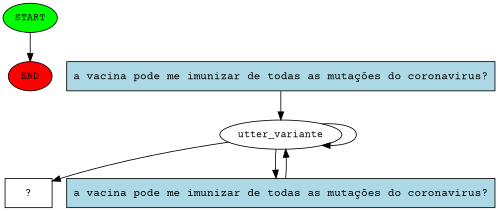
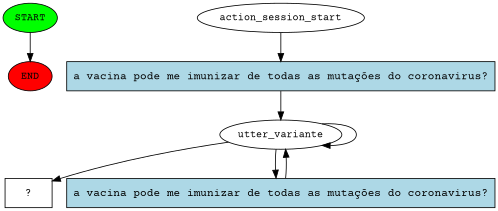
none -> (281, 18)
